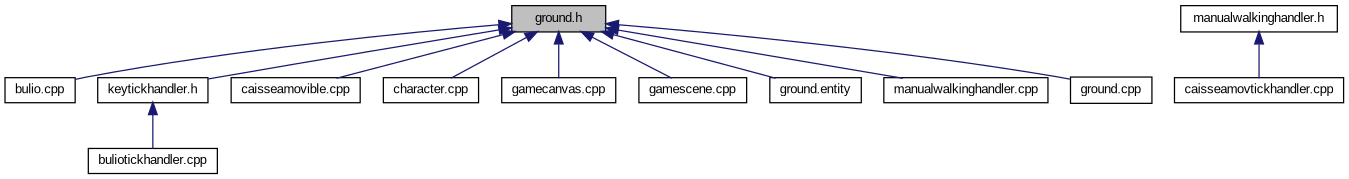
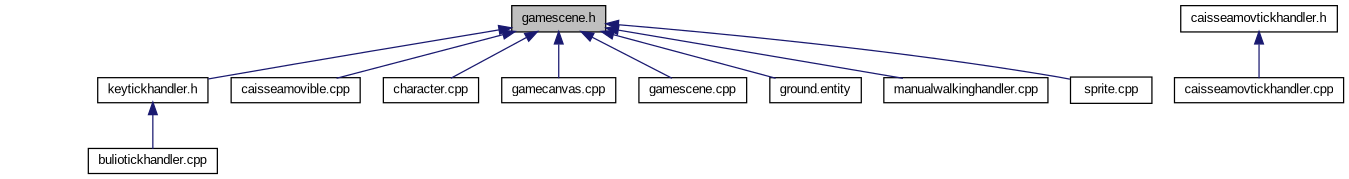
(559, 19) -> (559, 19)
(1259, 19) -> (1259, 19)
(40, 90) -> none
(1111, 90) -> (1111, 90)
